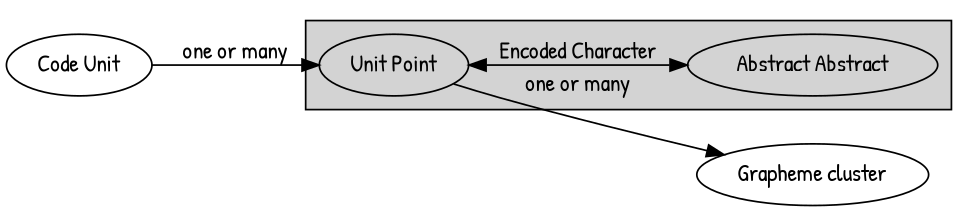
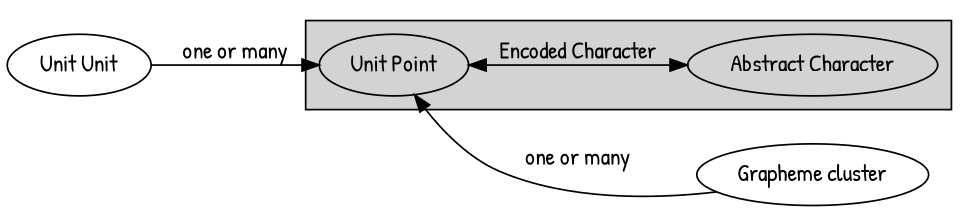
(79, 65) -> (79, 65)
(813, 65) -> (813, 65)
(586, 121) -> (558, 189)
